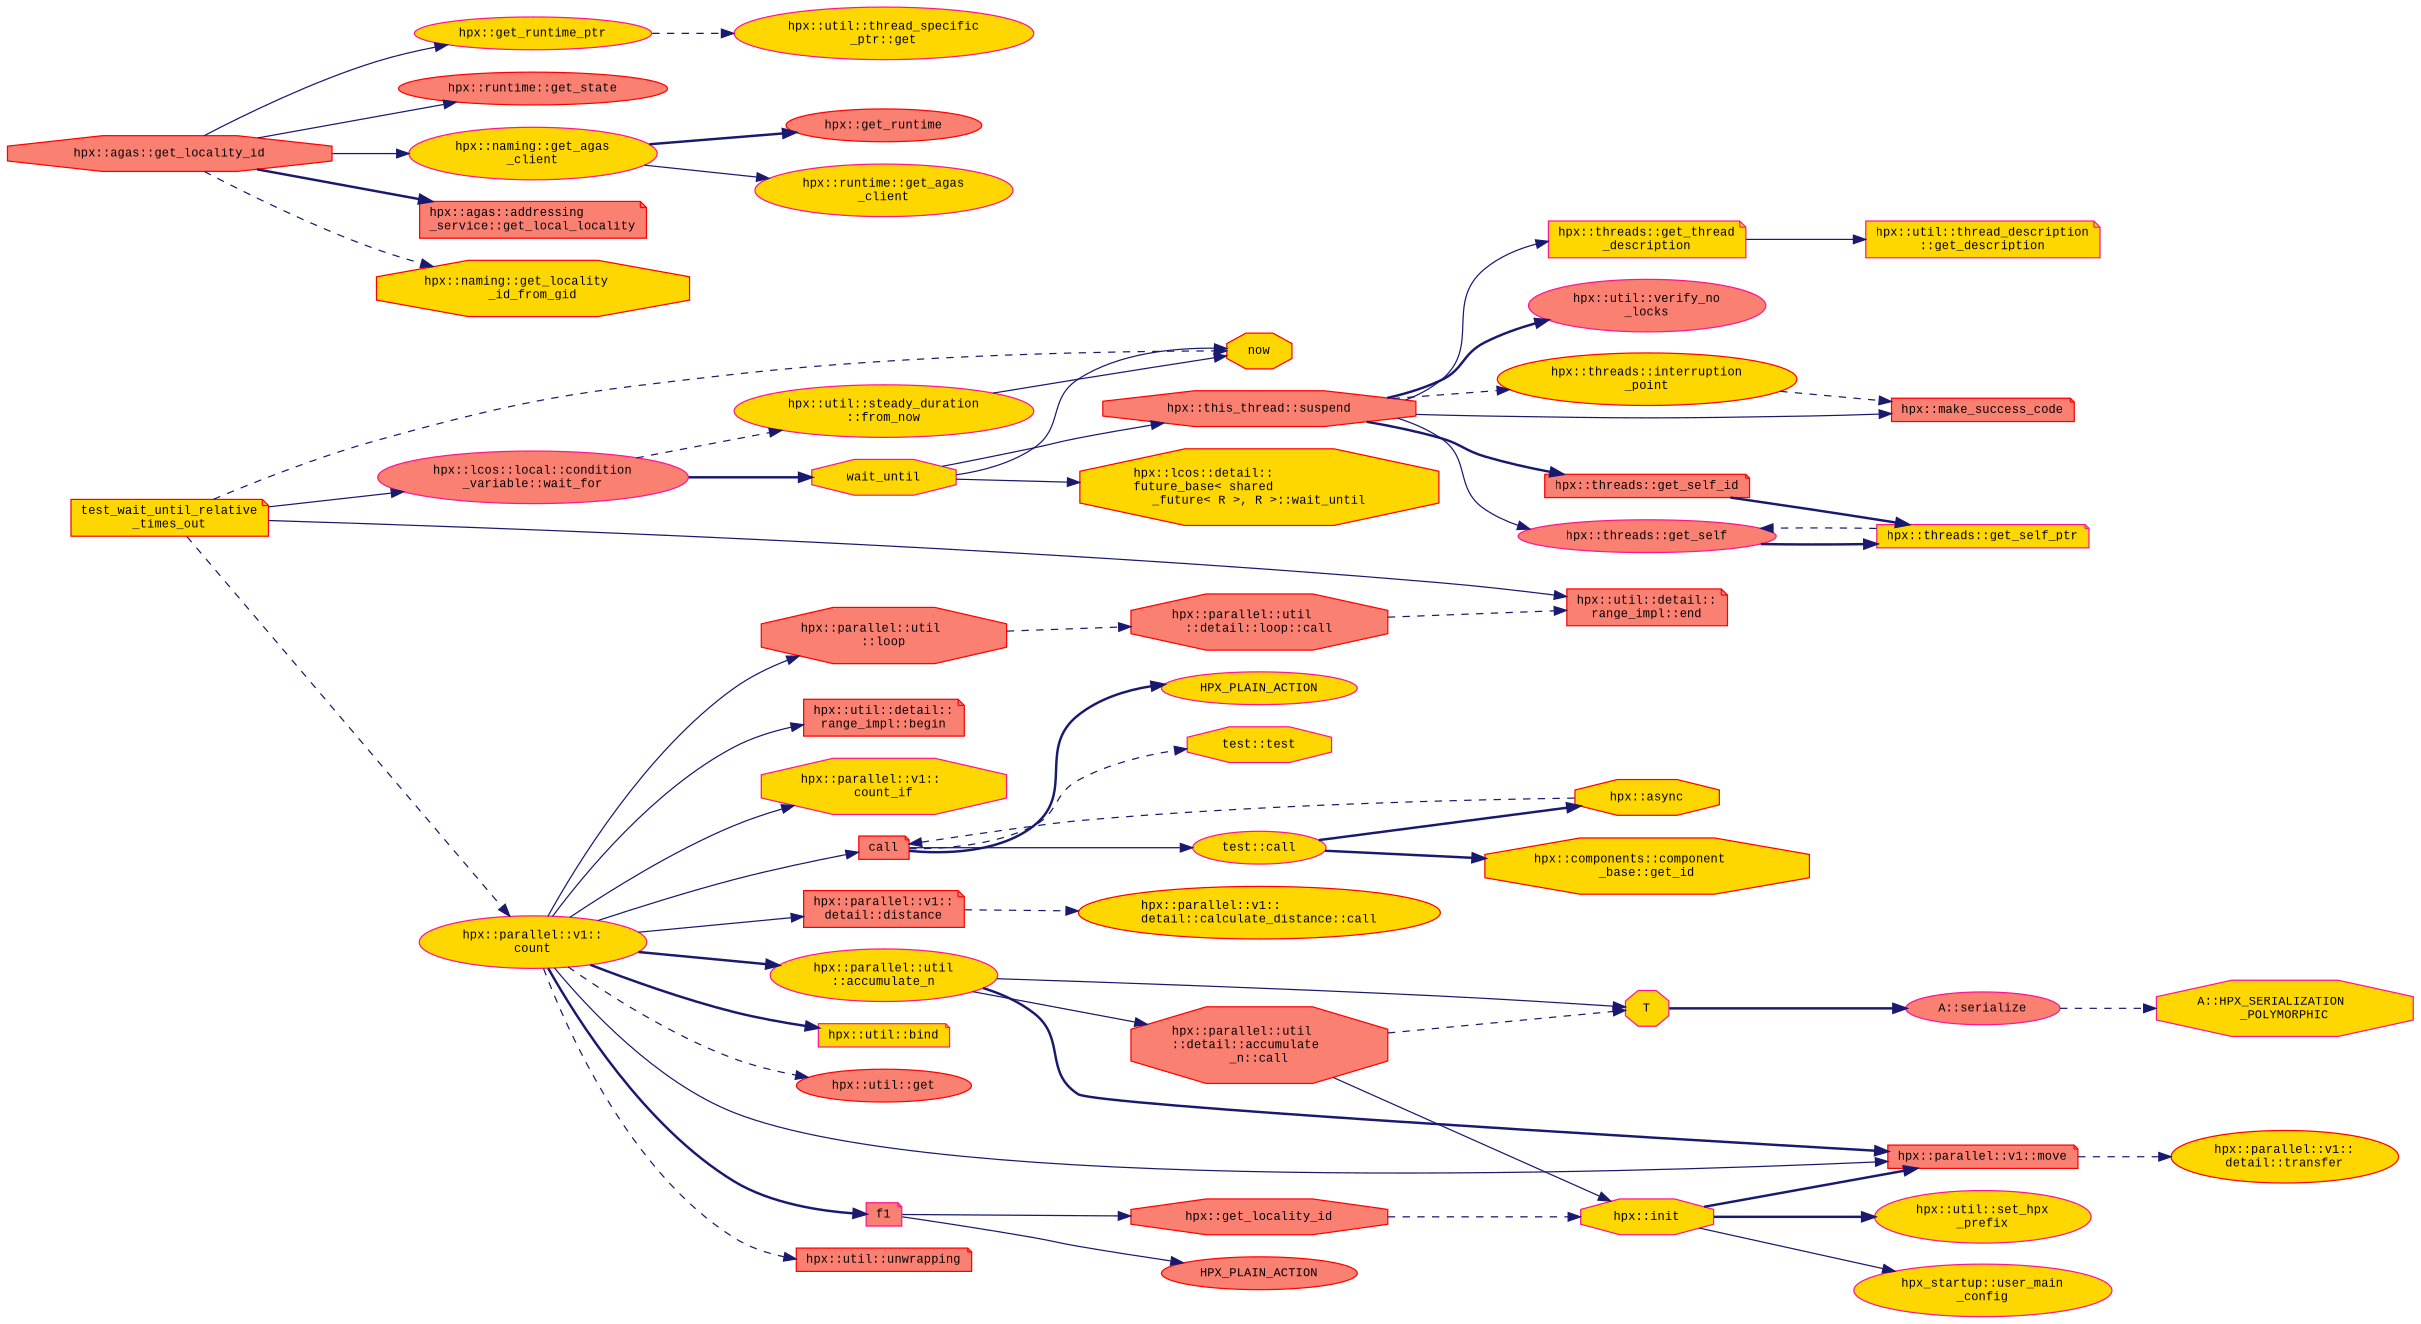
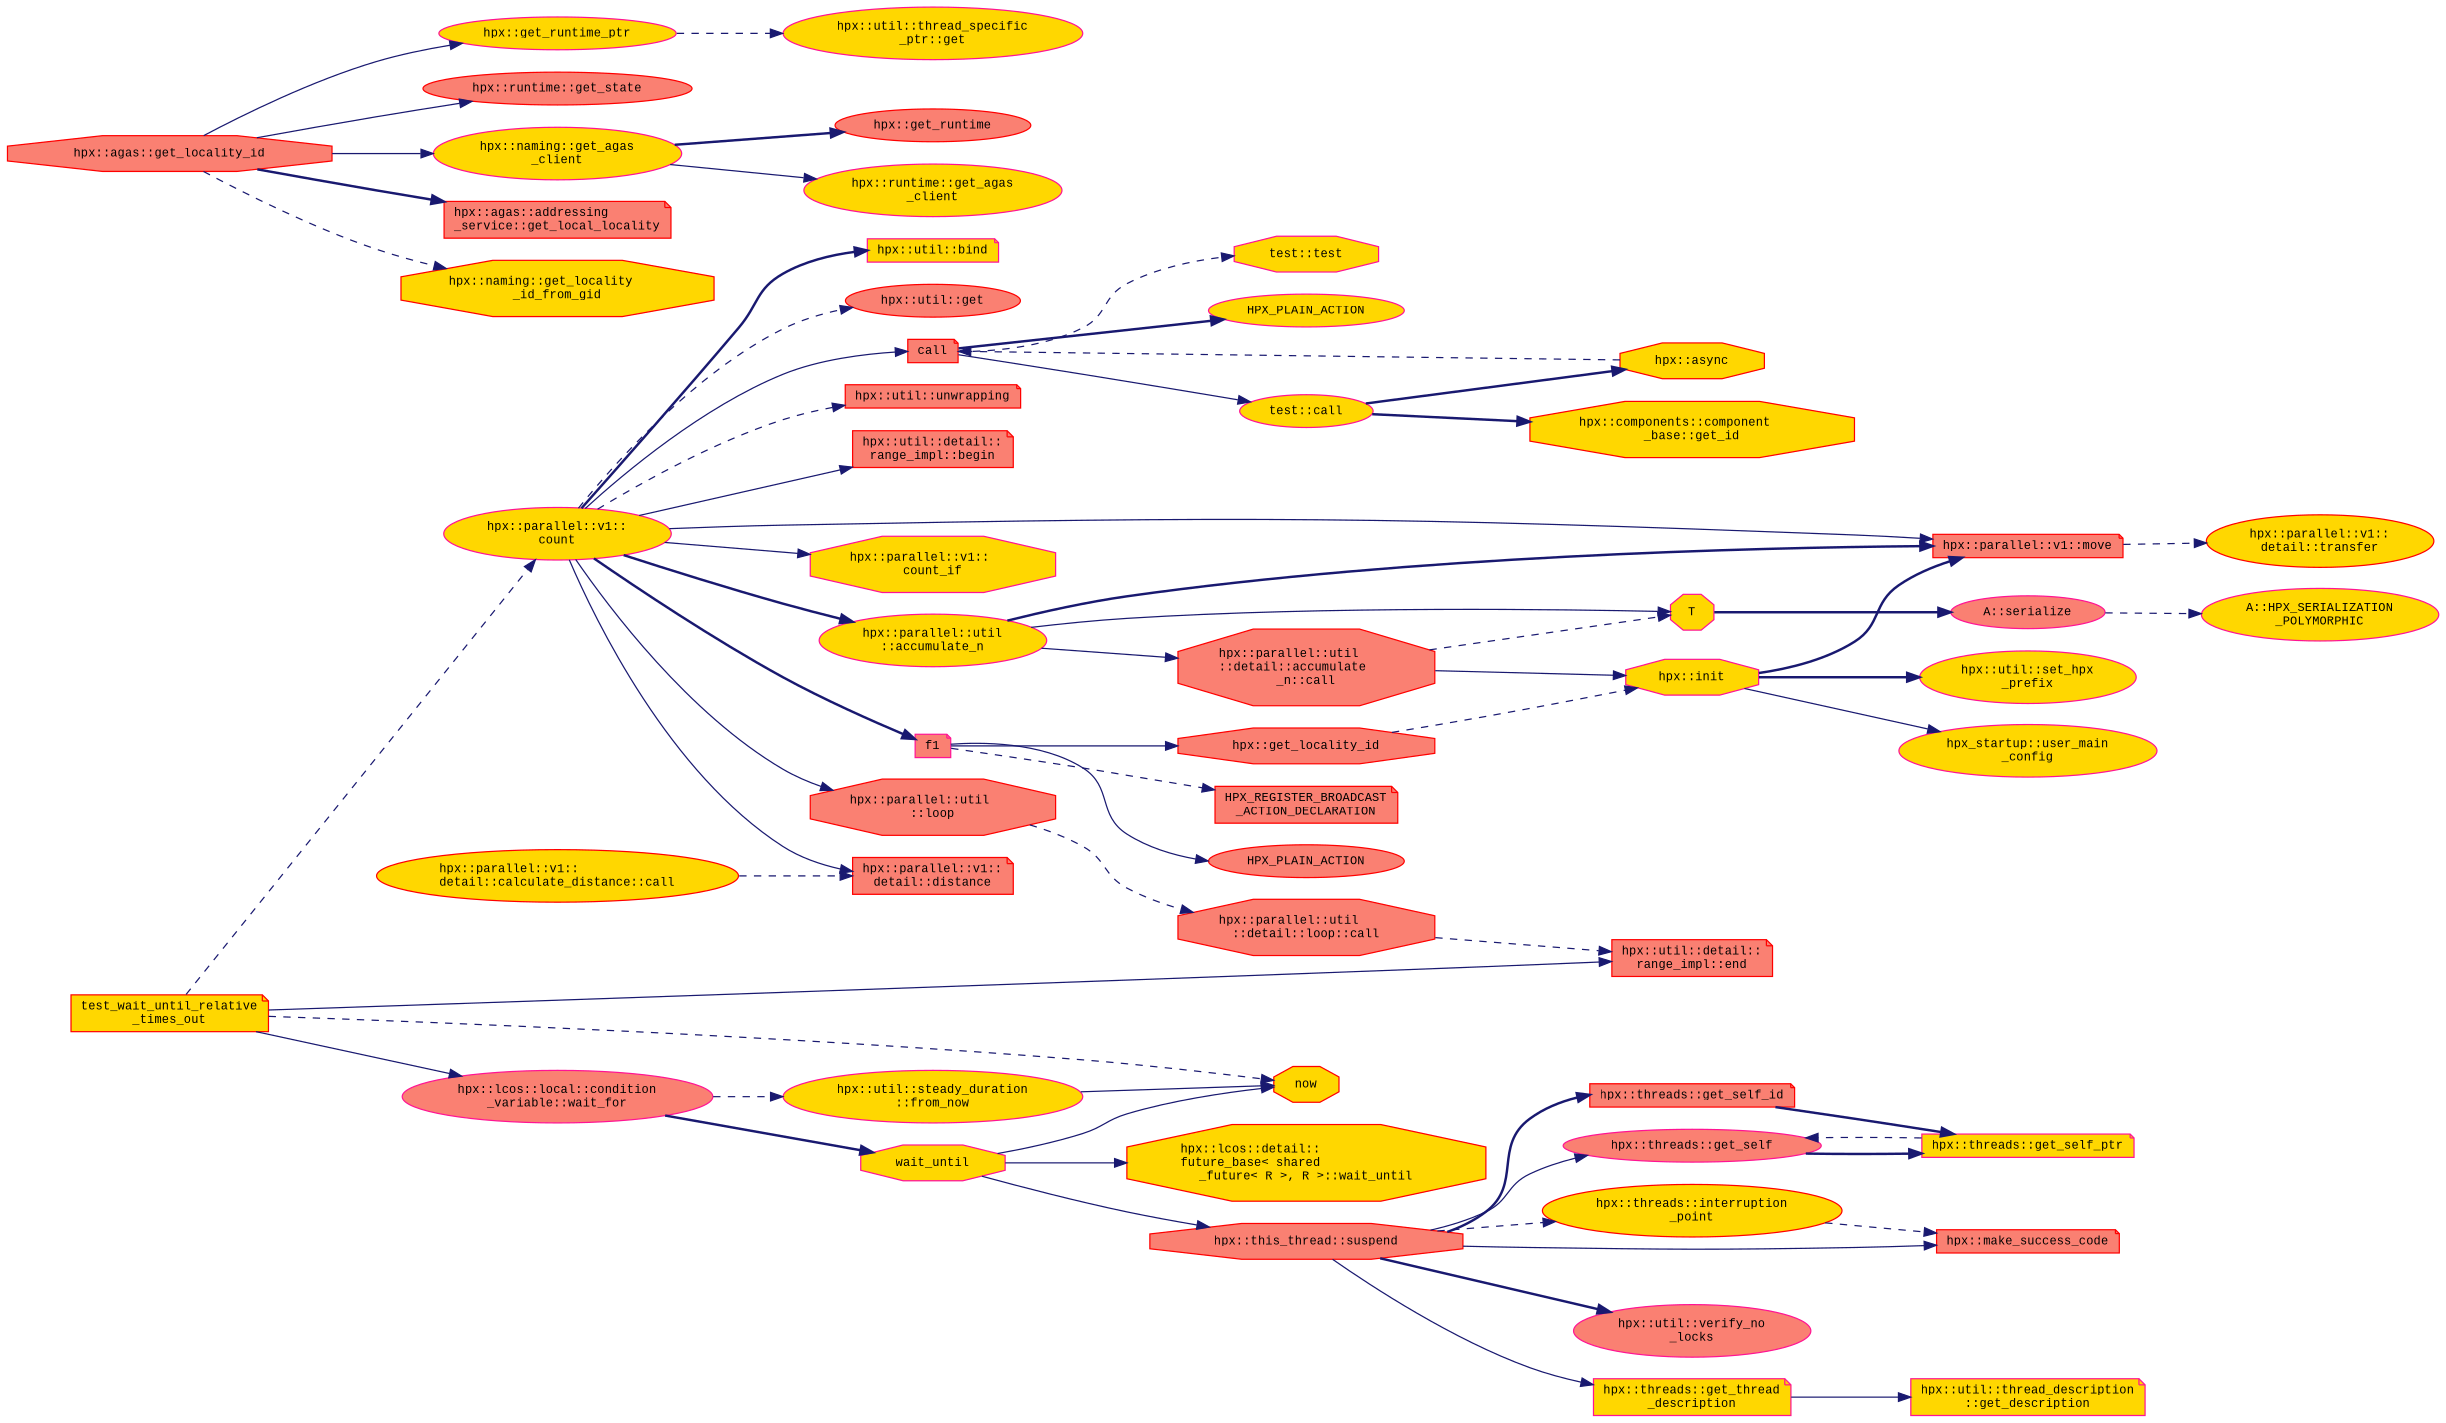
none -> (1306, 805)
(1015, 910) -> (790, 876)
(2285, 1008) -> (2320, 615)
